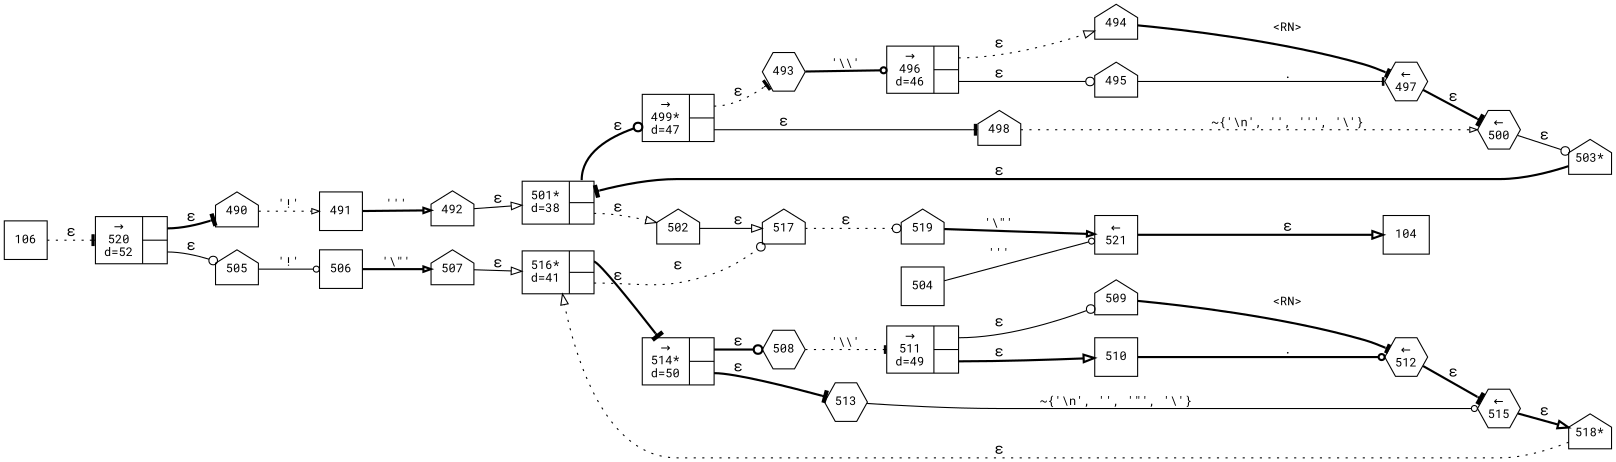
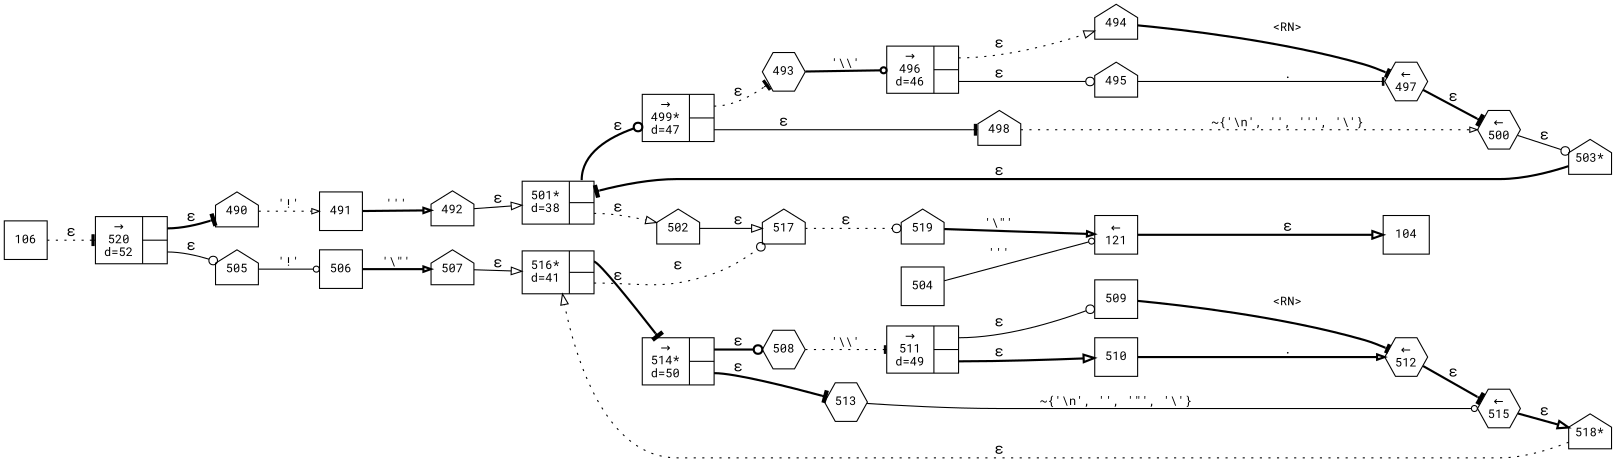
(1116, 235) -> (1116, 235)
(1116, 299) -> (1116, 299)
(1258, 357) -> (1257, 357)
